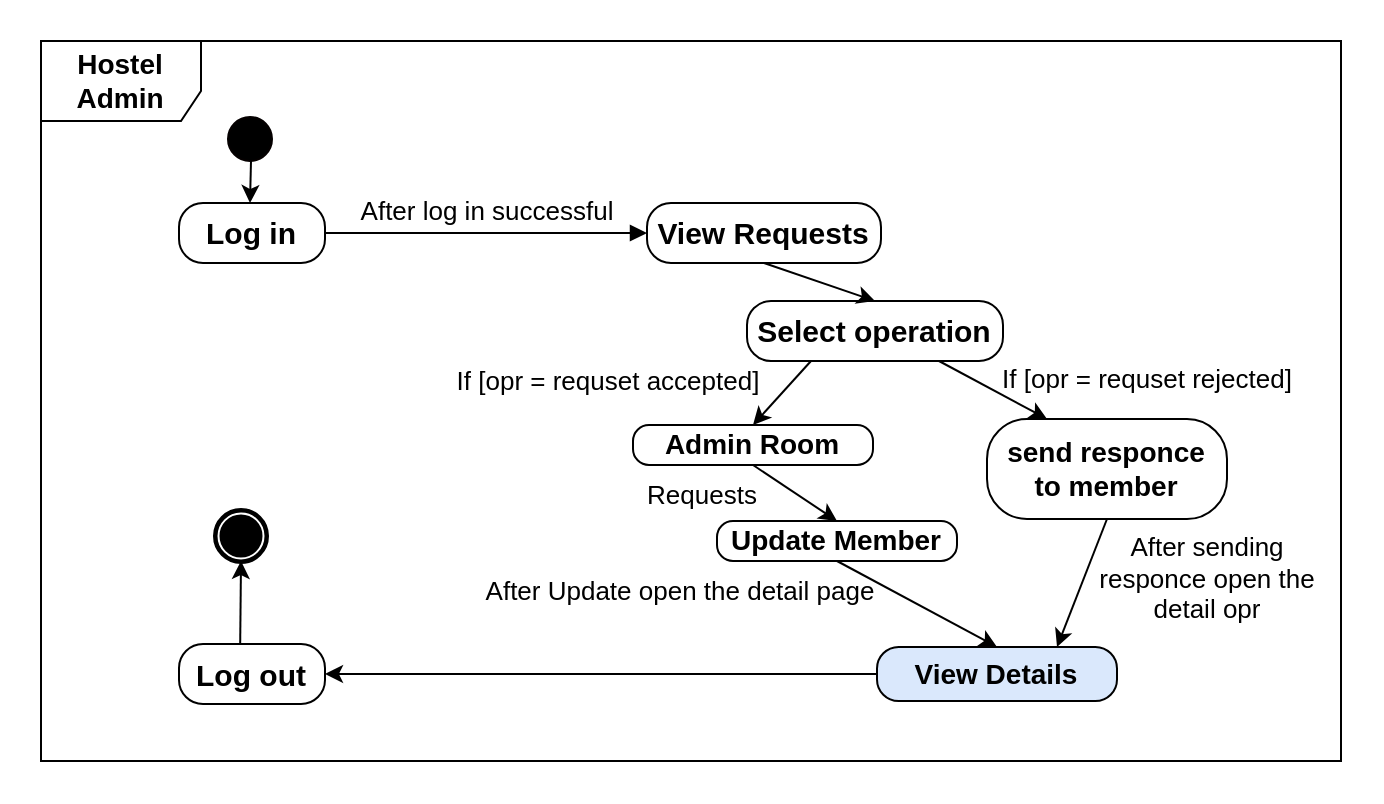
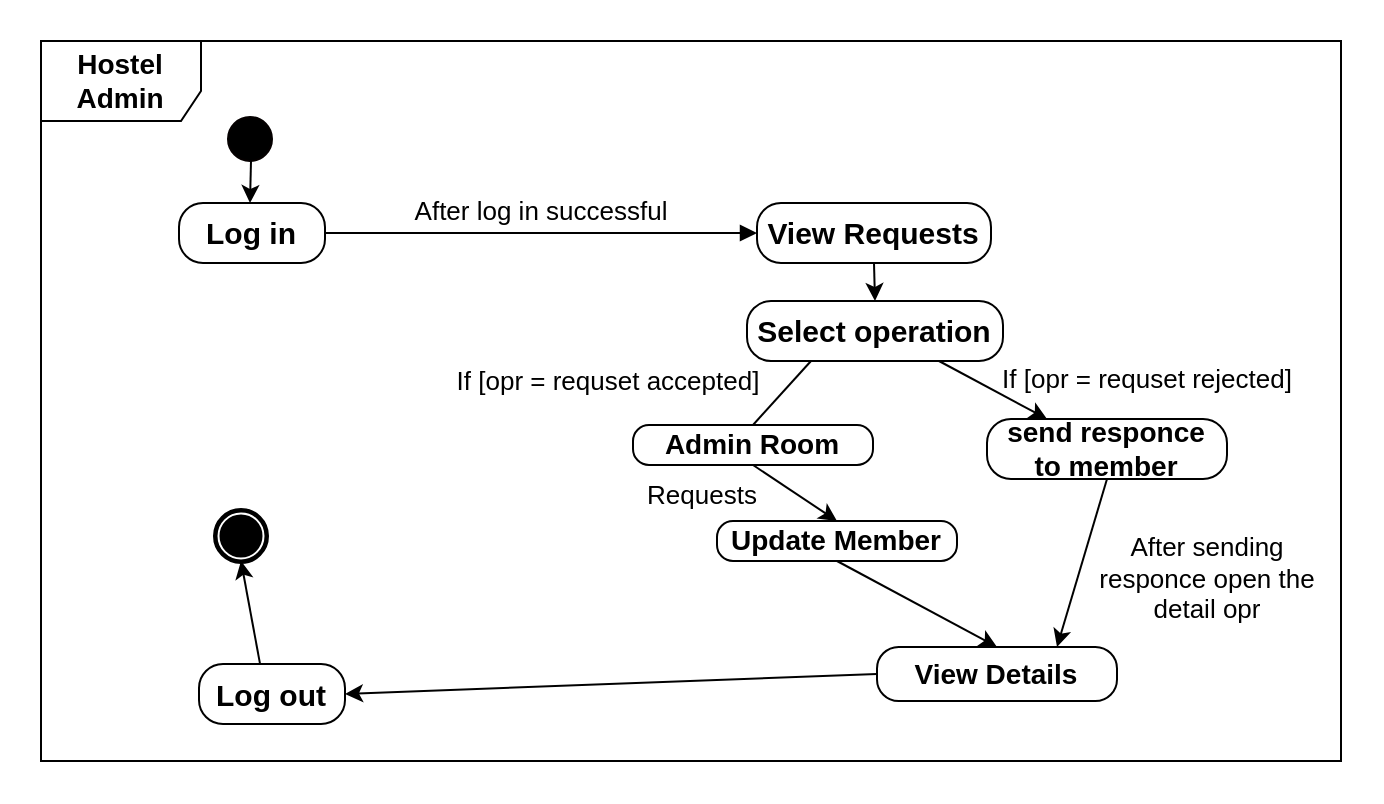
(764, 233) -> (874, 233)
(763, 414) -> (759, 418)
(1107, 469) -> (1107, 449)
(681, 591) -> none
(252, 674) -> (272, 694)
(997, 674) -> (997, 674)
